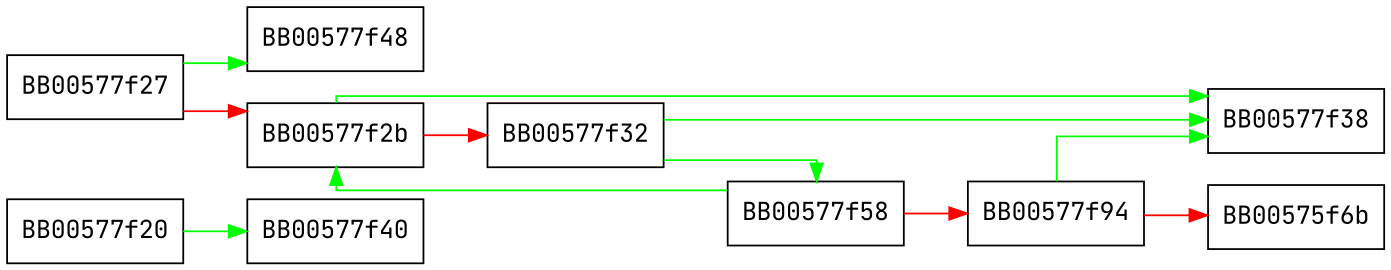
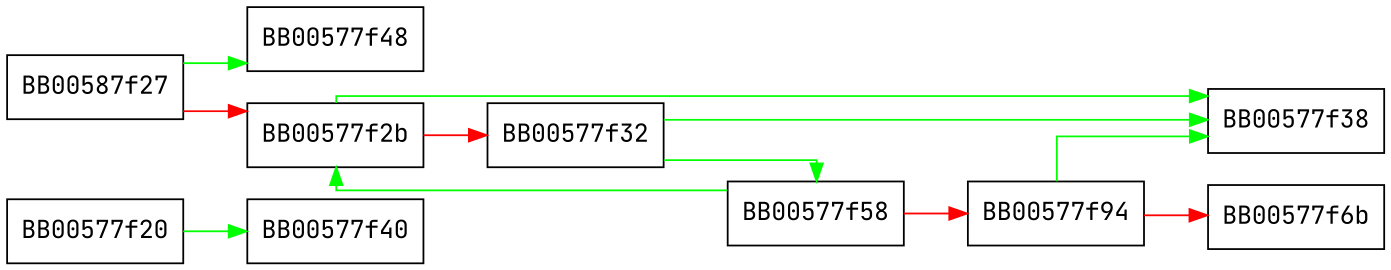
(95, 87) -> (95, 87)
(1296, 217) -> (1296, 217)
